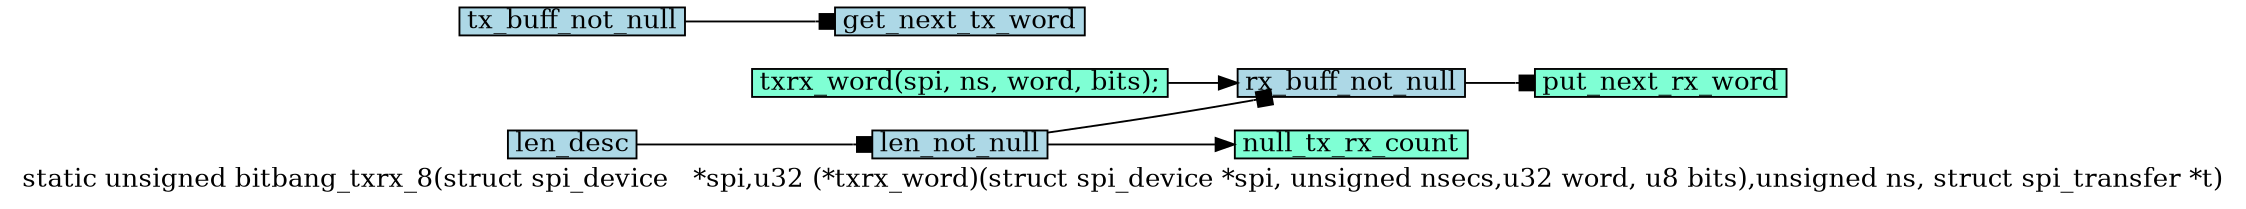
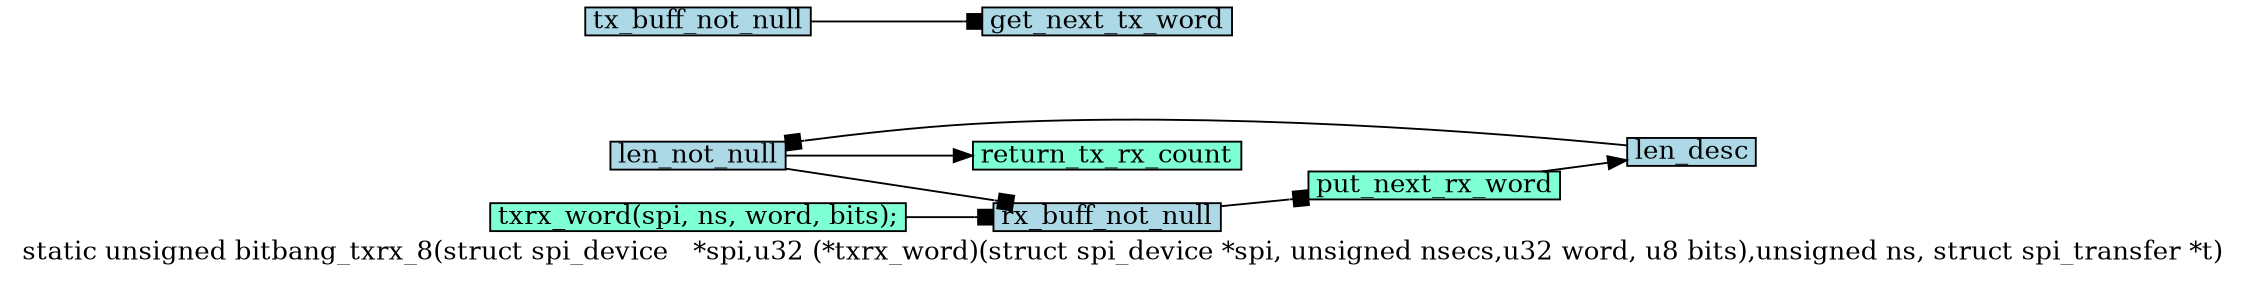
(1193, 83) -> (940, 217)
(1351, 144) -> (1107, 156)
none -> (1575, 167)
